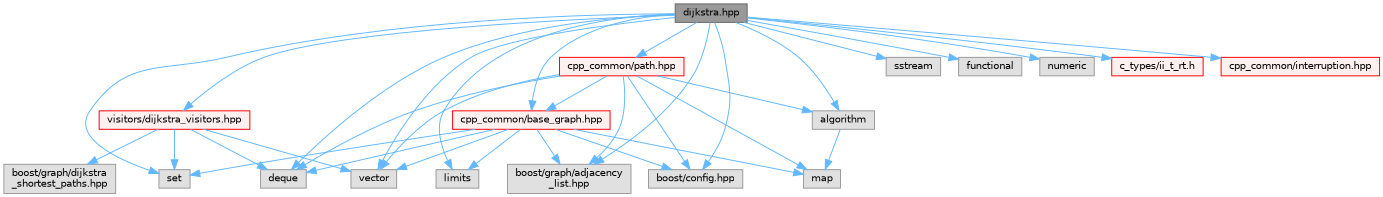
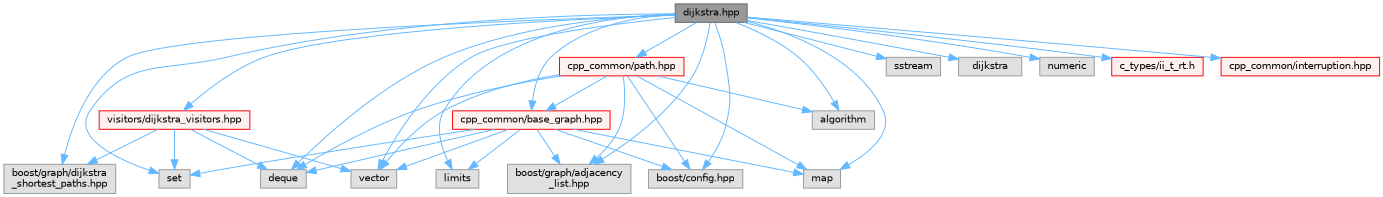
none -> (324, 32)
(990, 67) -> (990, 67)
(834, 145) -> (854, 73)
